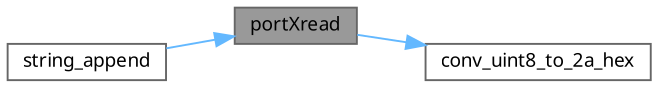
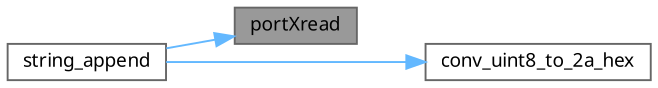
(382, 39) -> (286, 62)
